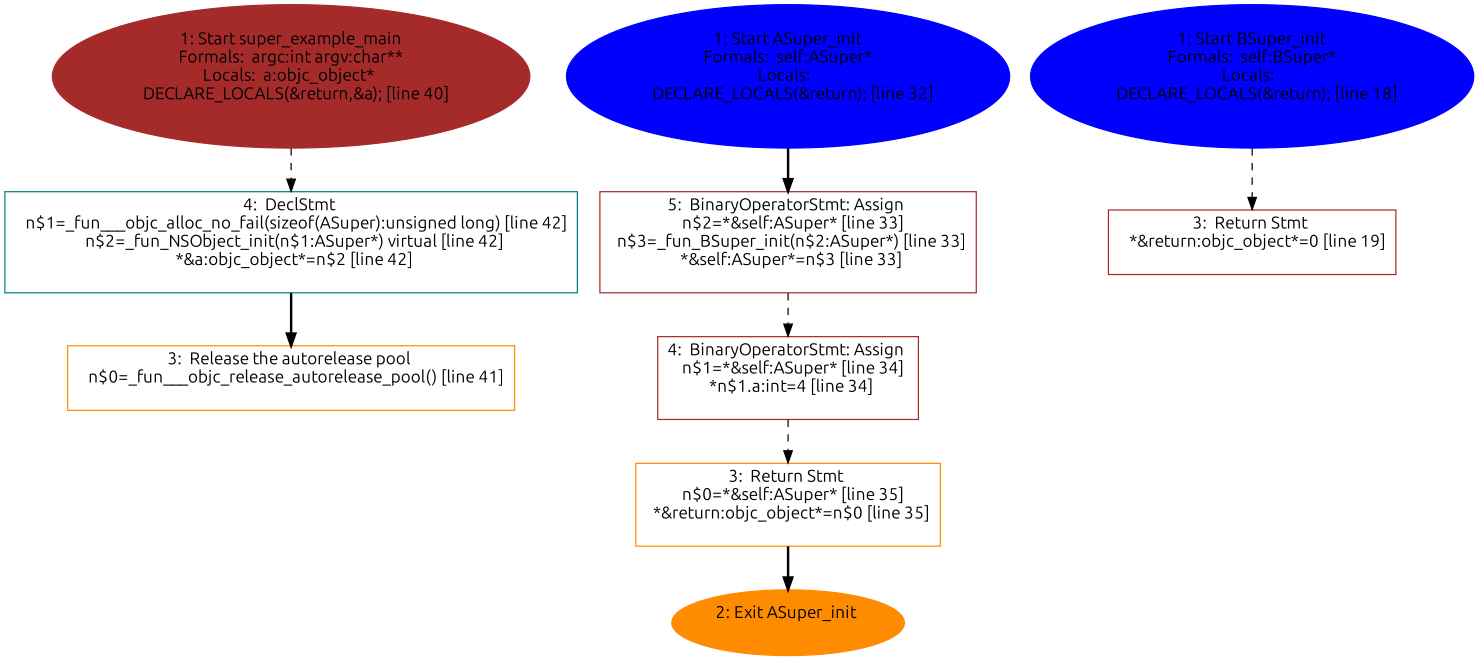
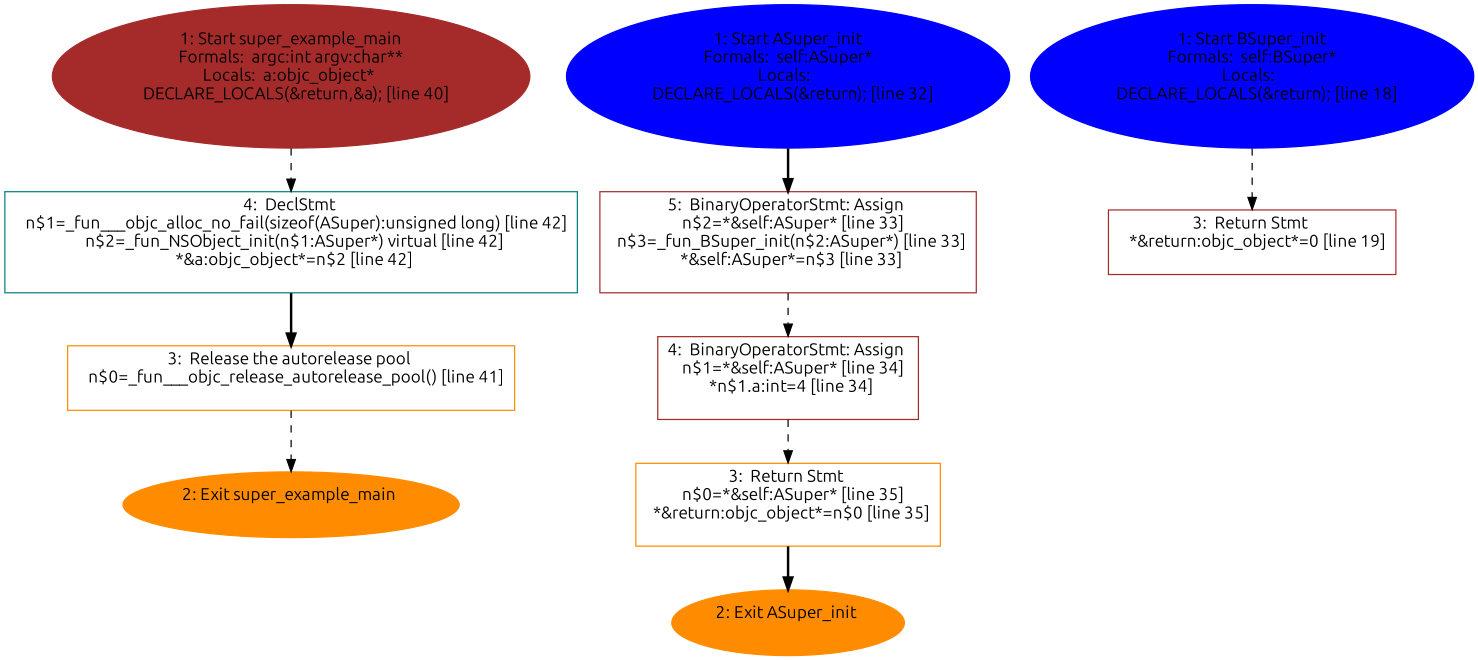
none -> (291, 505)
